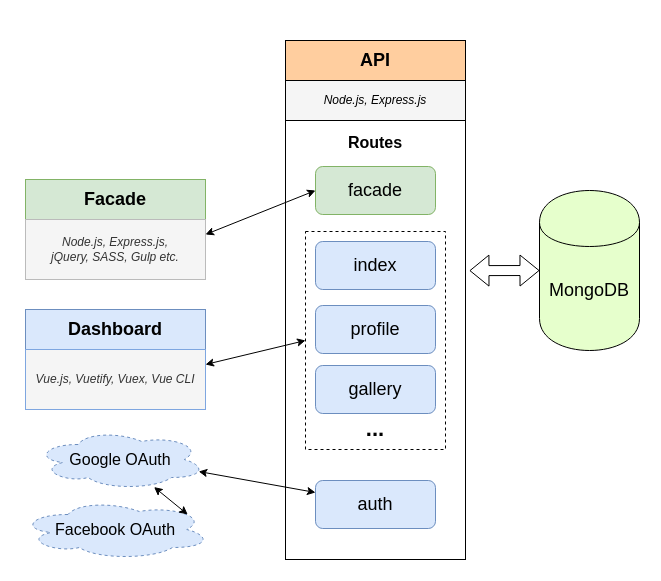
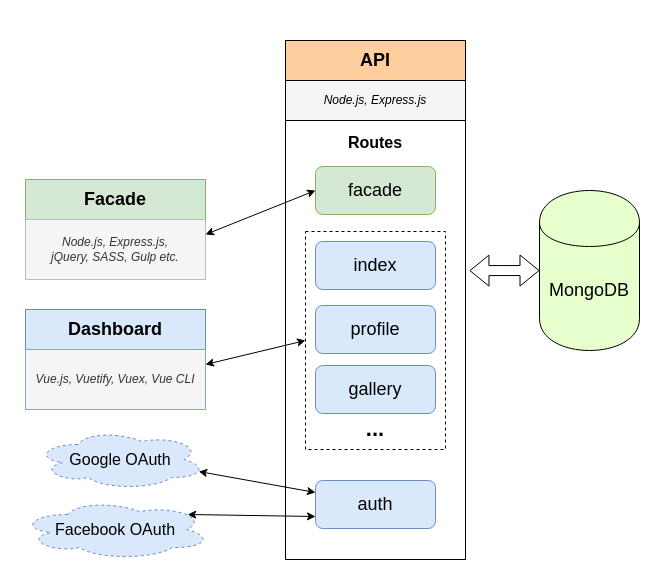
(171, 501) -> (251, 515)
